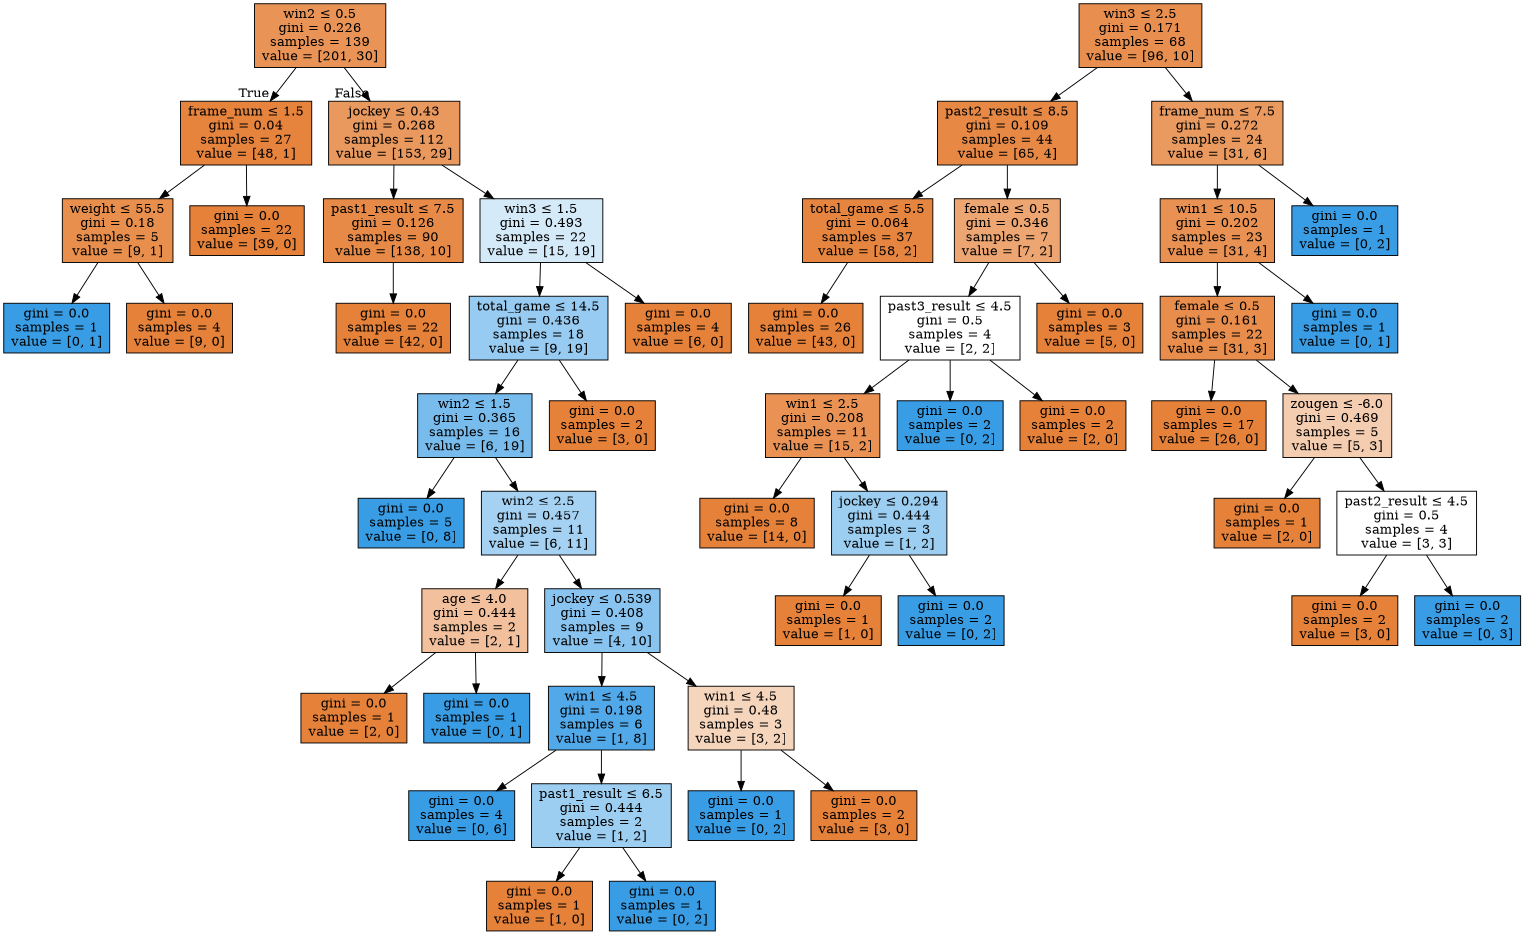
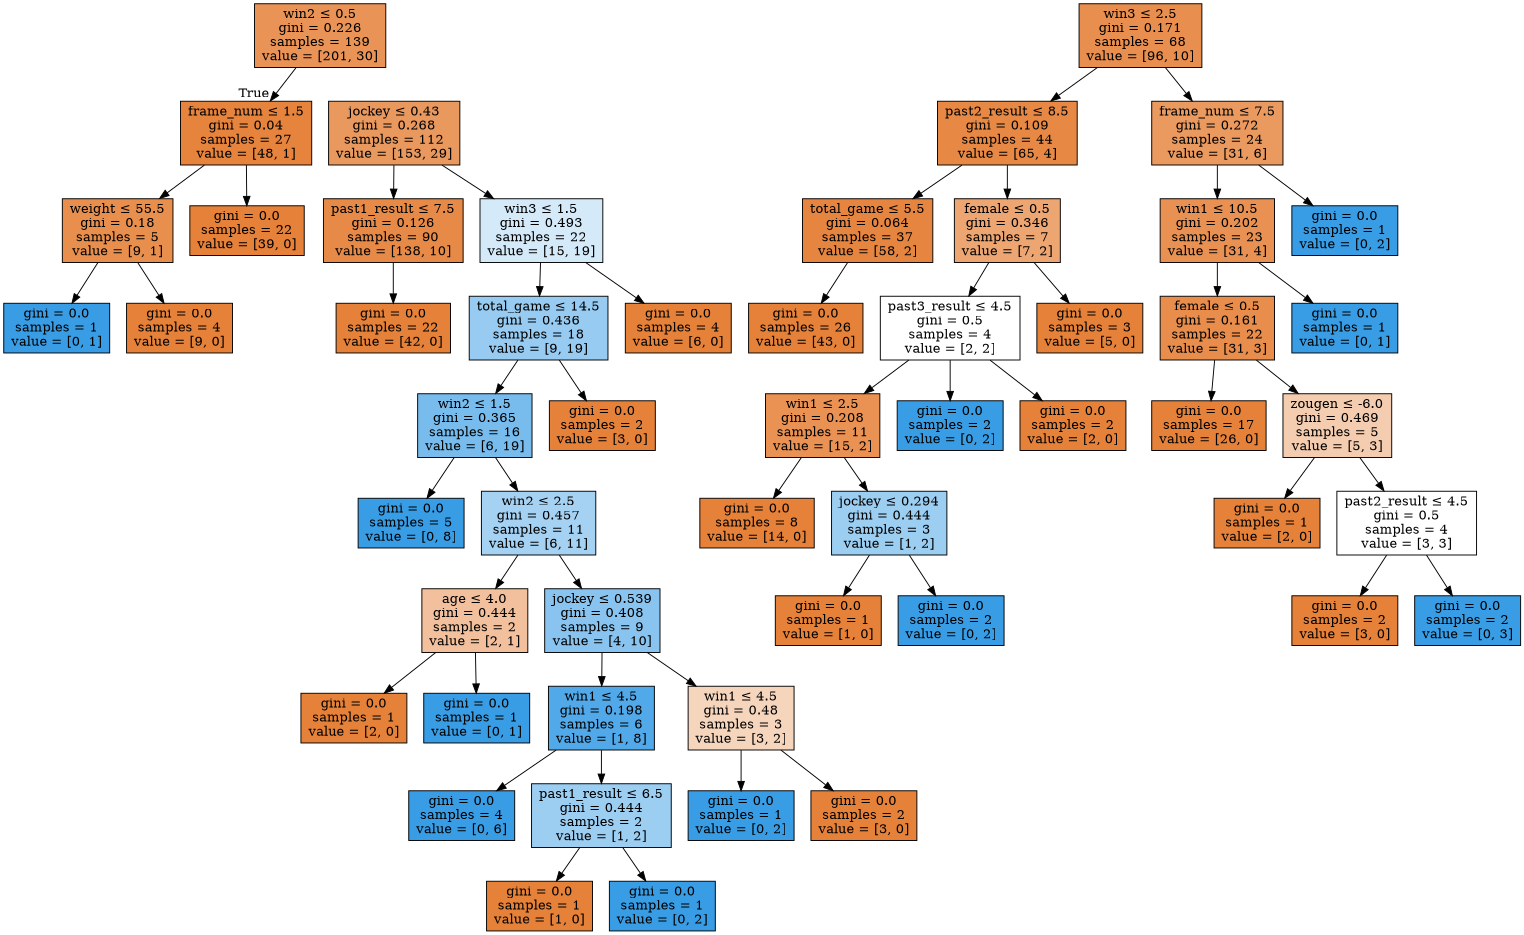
(354, 81) -> none
